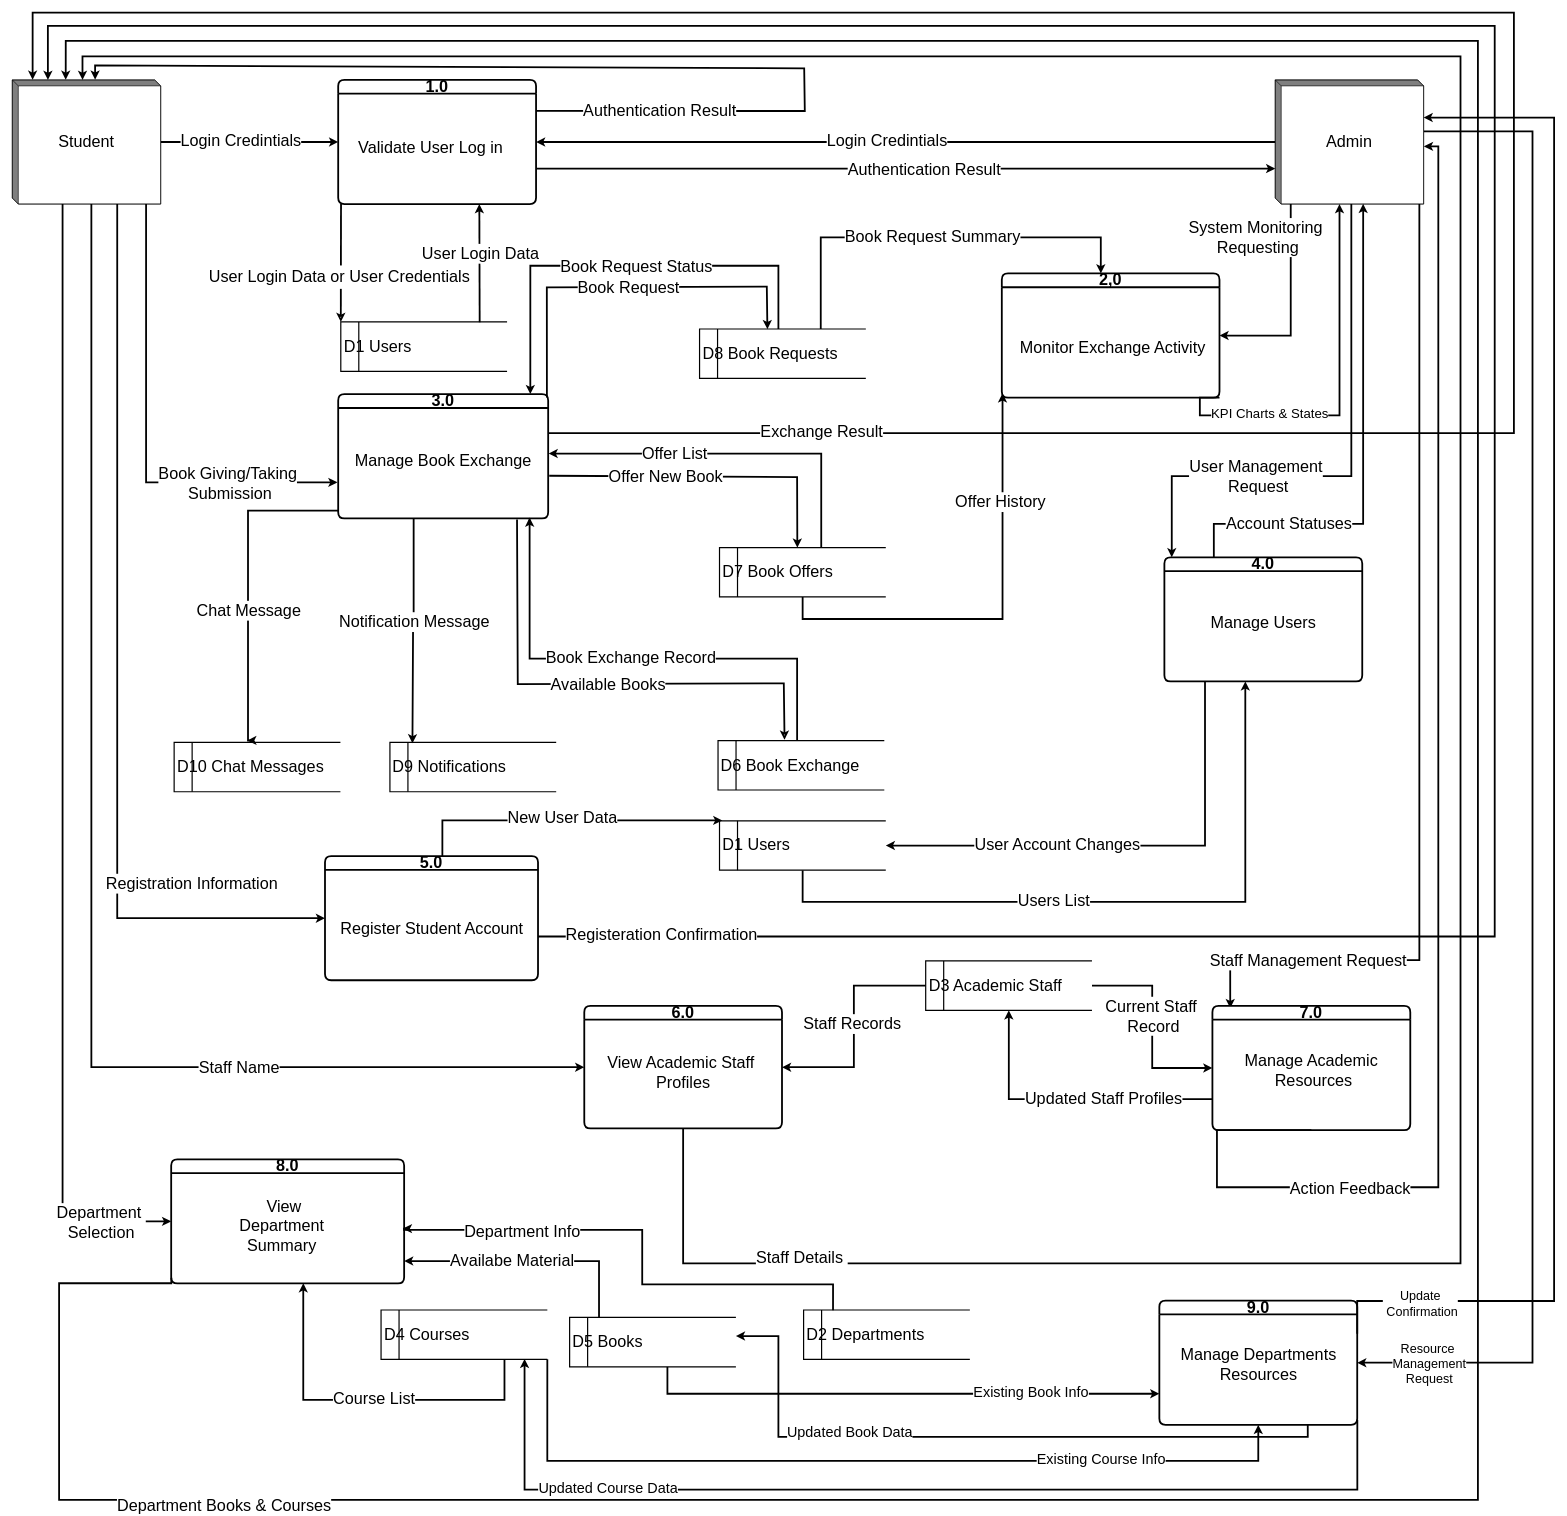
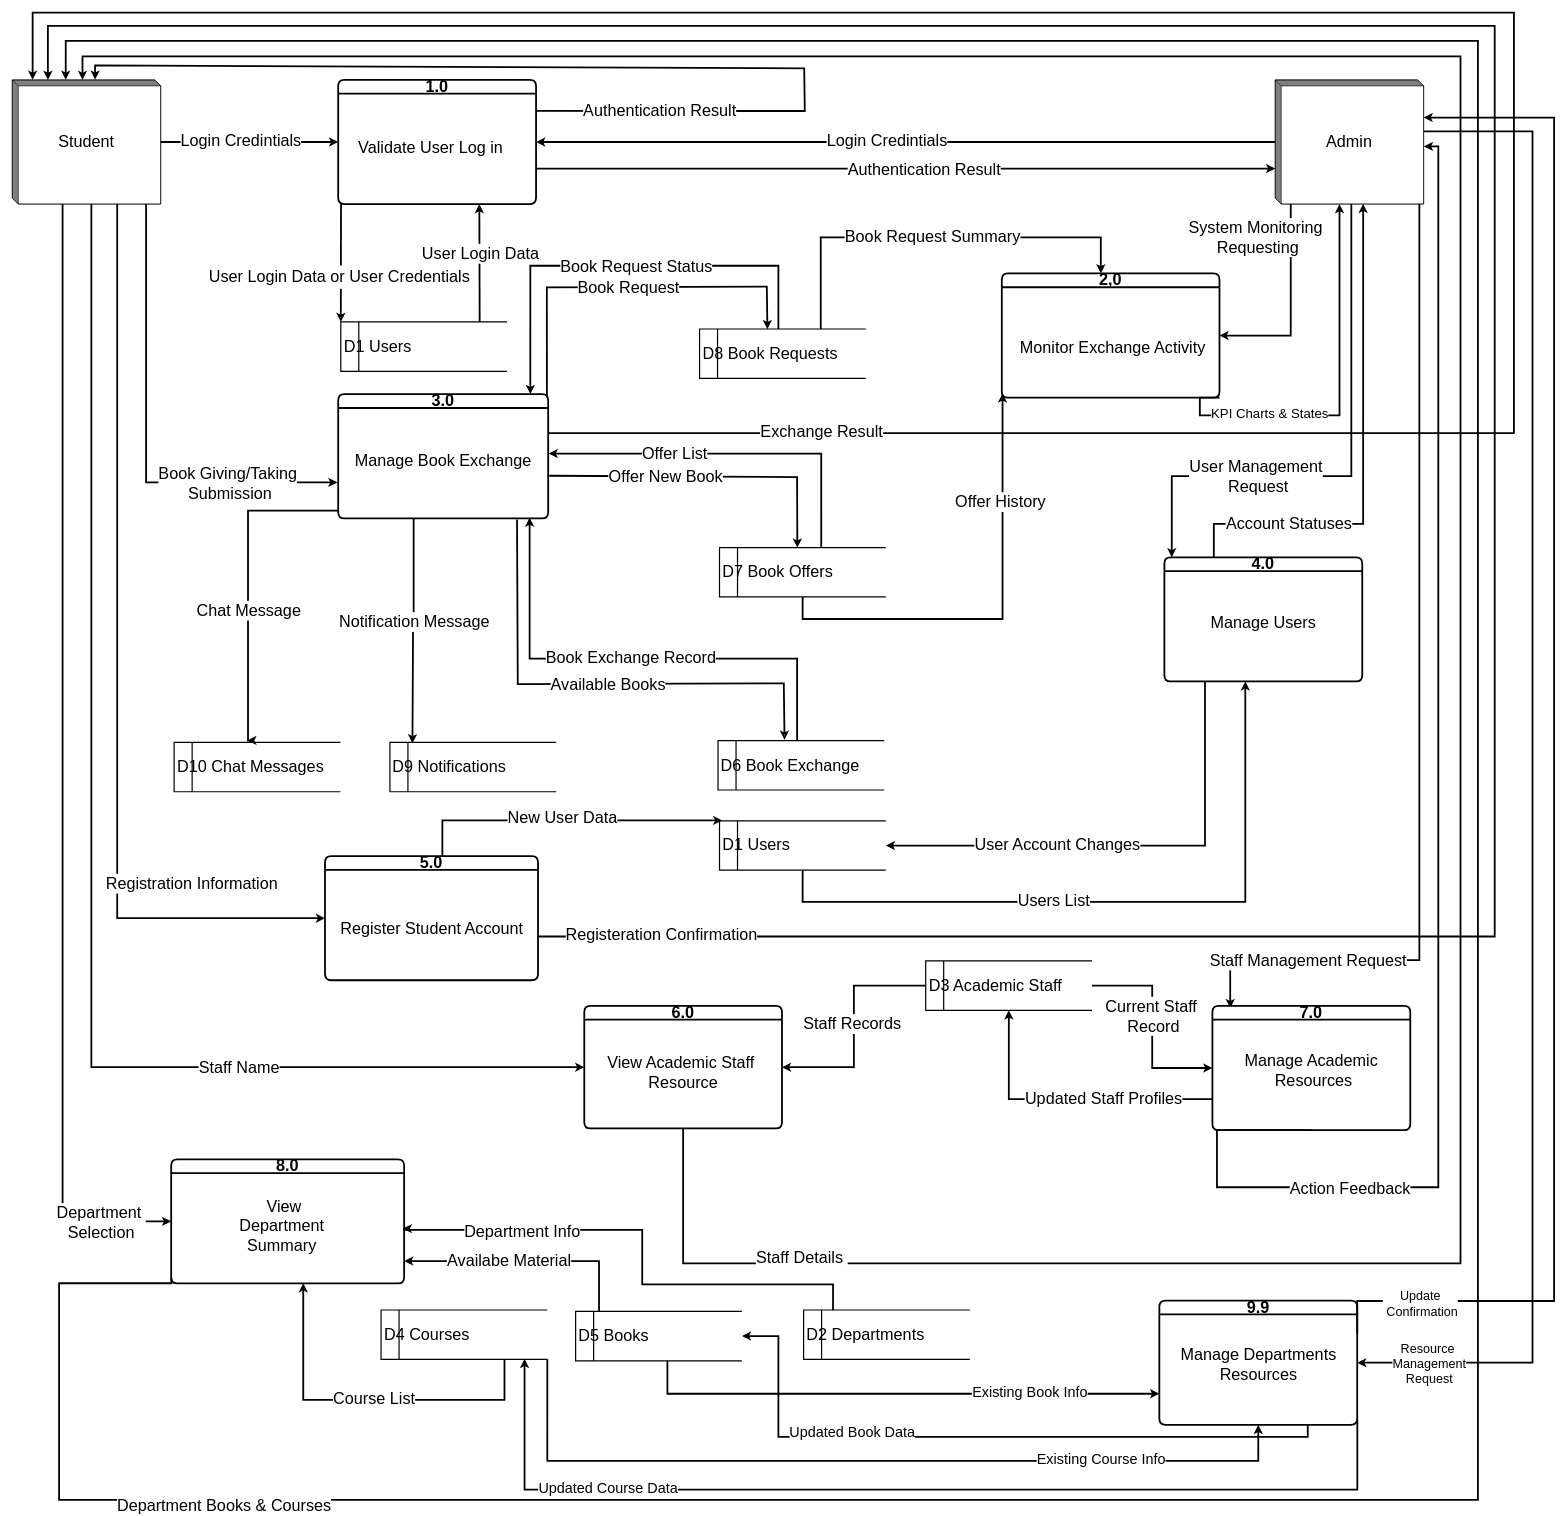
(683, 1073) -> (683, 1073)
(1259, 1308) -> (1259, 1308)
(653, 1342) -> (659, 1336)
